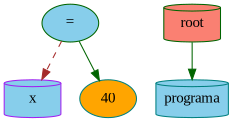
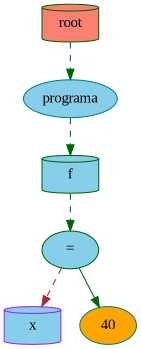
(192, 56) -> (70, 56)
(192, 99) -> (70, 99)
none -> (70, 174)
